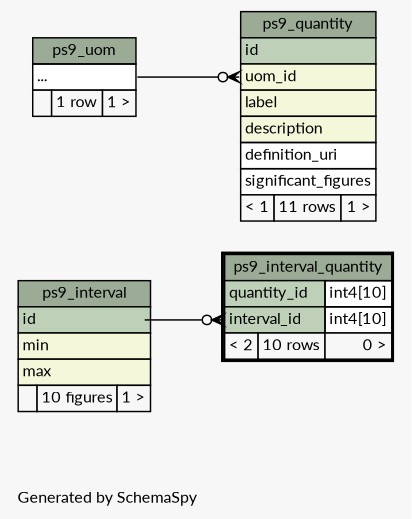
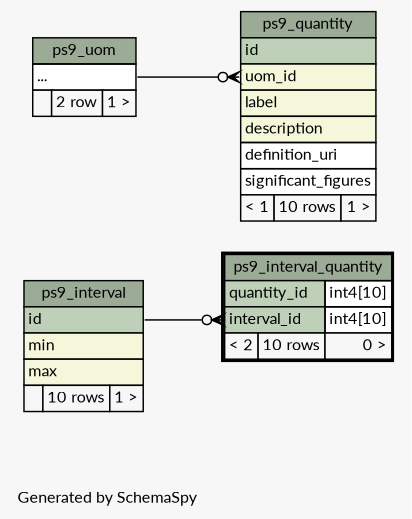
(77, 103) -> (77, 103)
(308, 207) -> (308, 207)
(77, 398) -> (76, 398)
